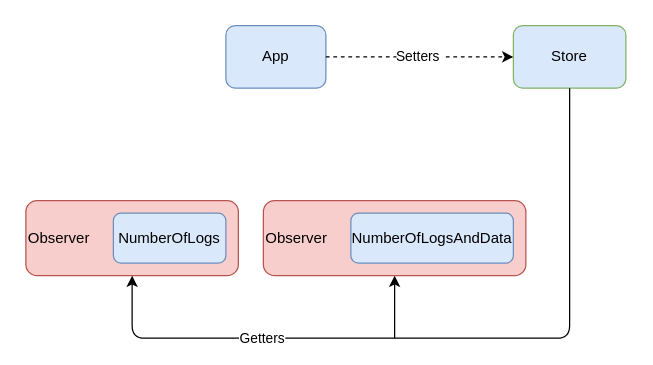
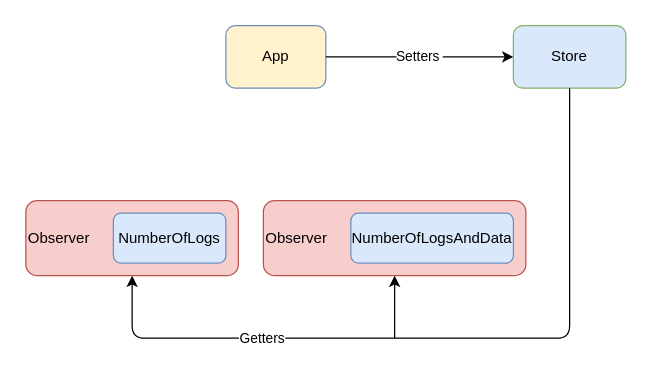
(276, 57) -> (276, 57)
(361, 57) -> (361, 57)
